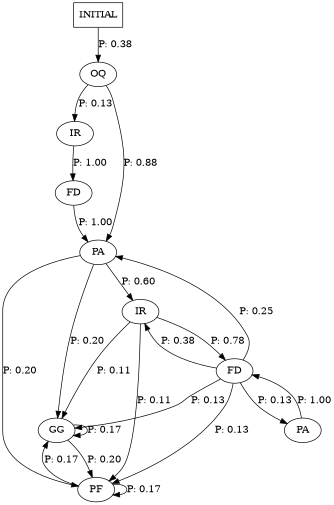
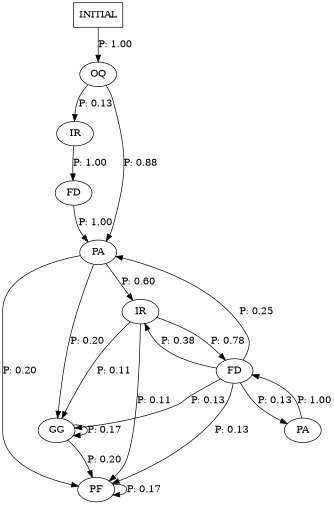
(115, 45) -> (115, 45)
(52, 473) -> none
